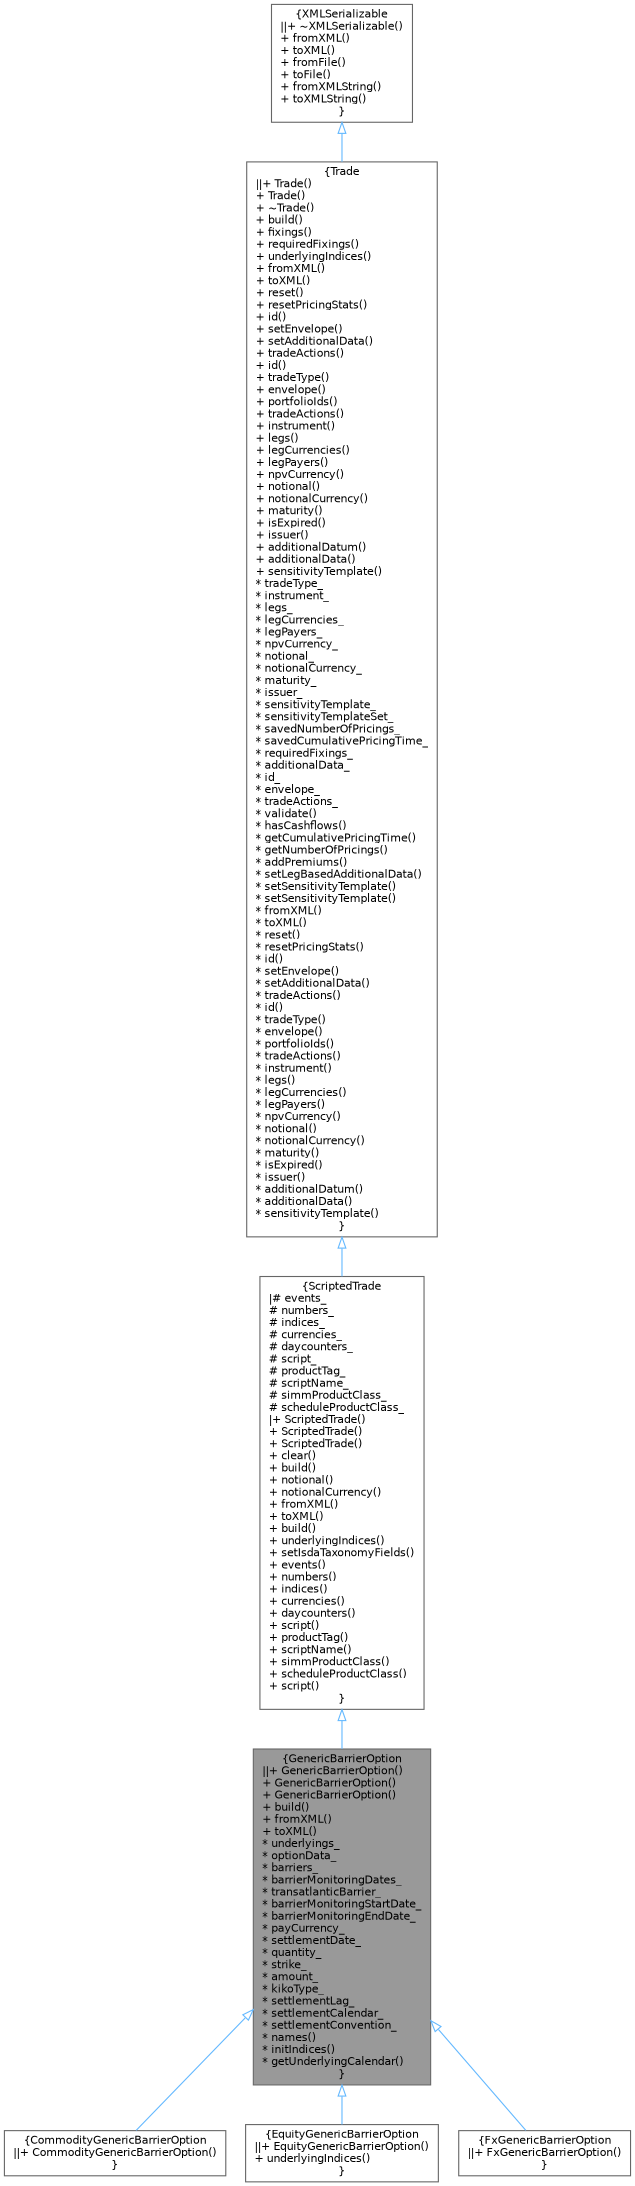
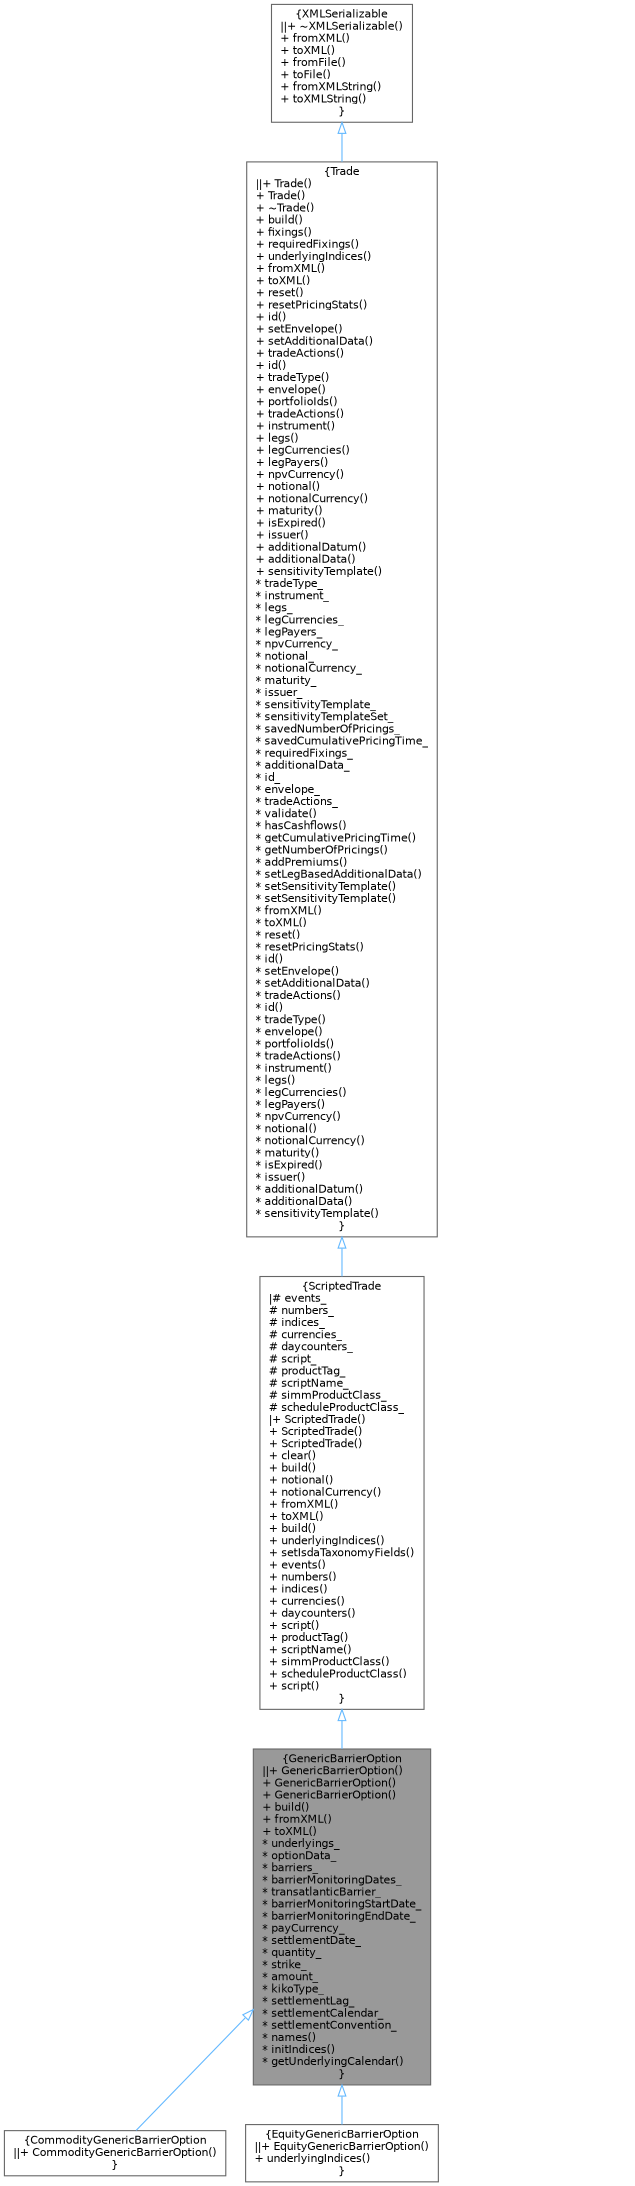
(545, 2153) -> none
